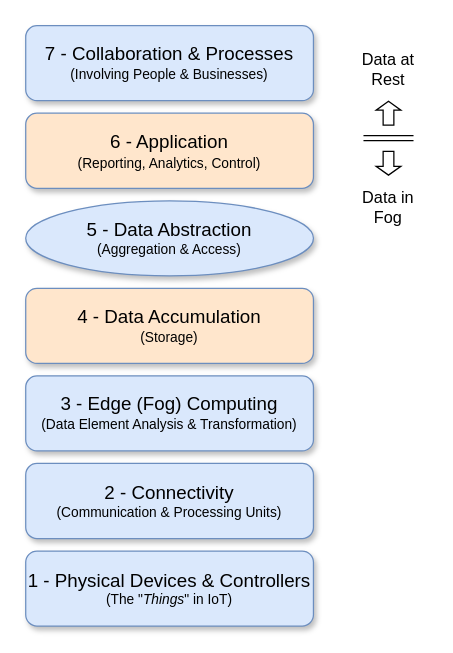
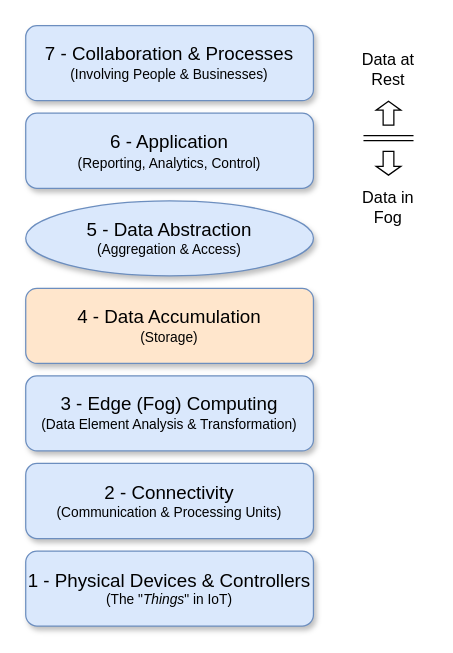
(169, 151) -> (169, 151)
